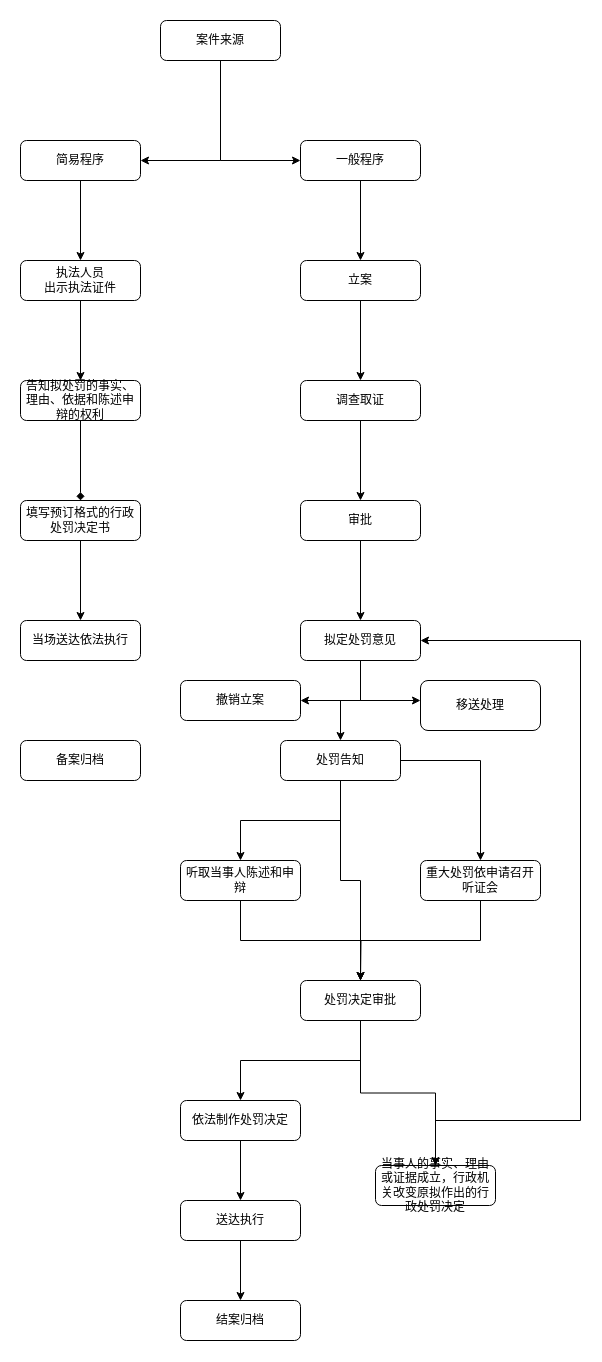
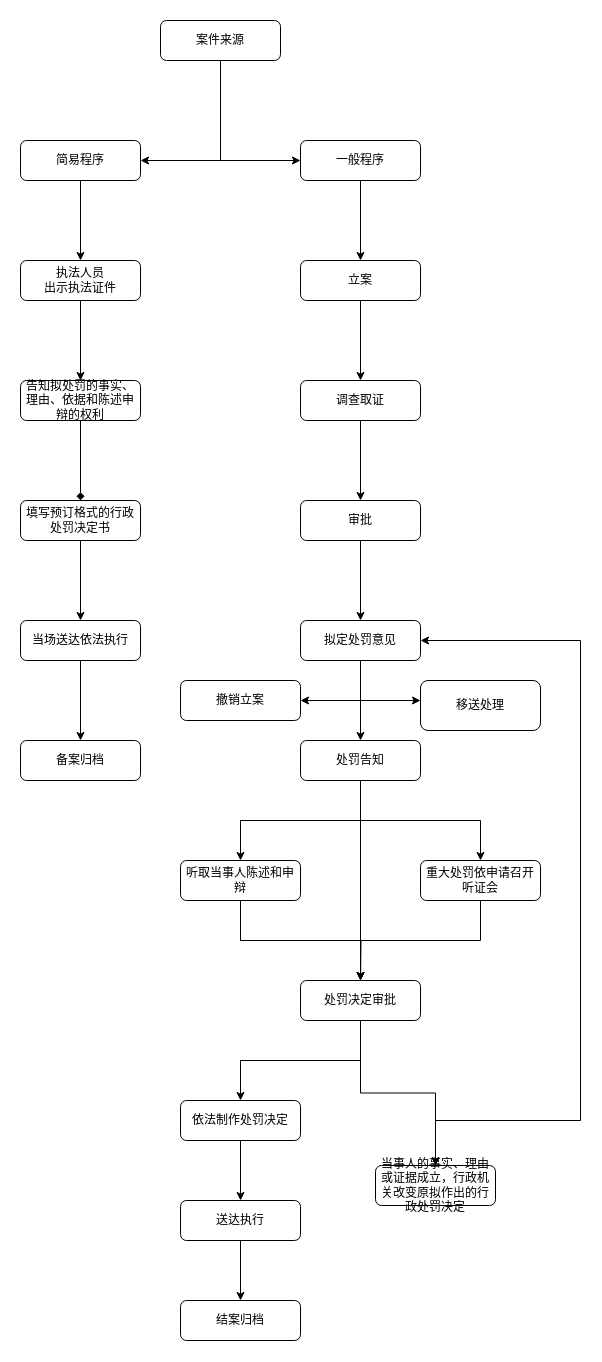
none -> (81, 697)
(341, 761) -> (361, 761)
